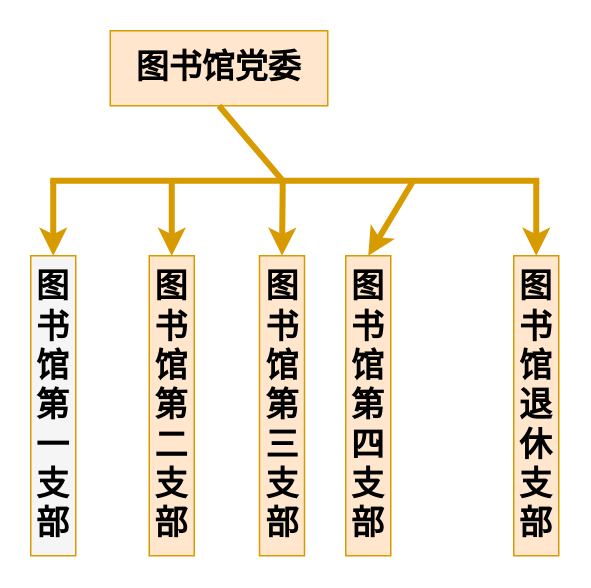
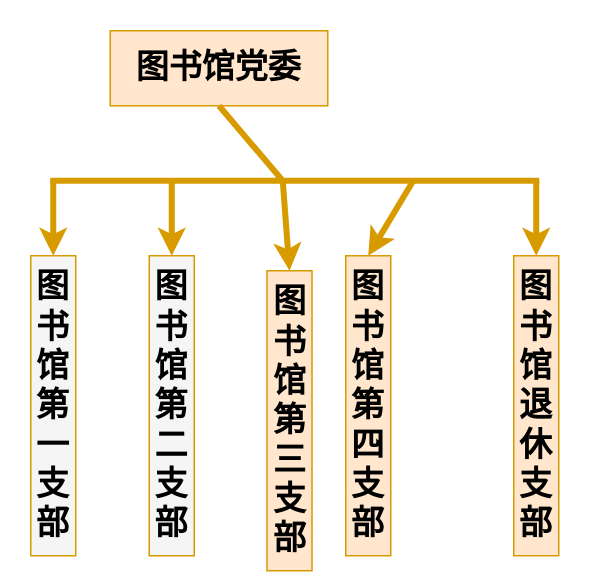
(172, 406) -> (172, 406)
(282, 406) -> (290, 421)
